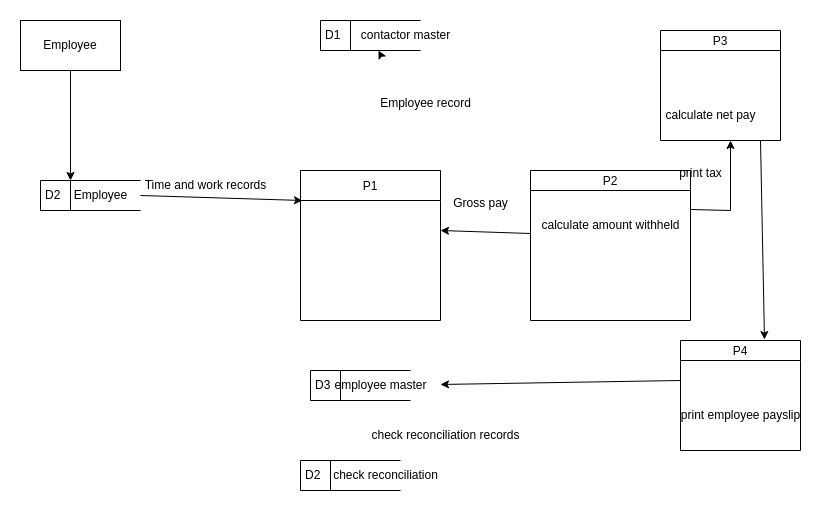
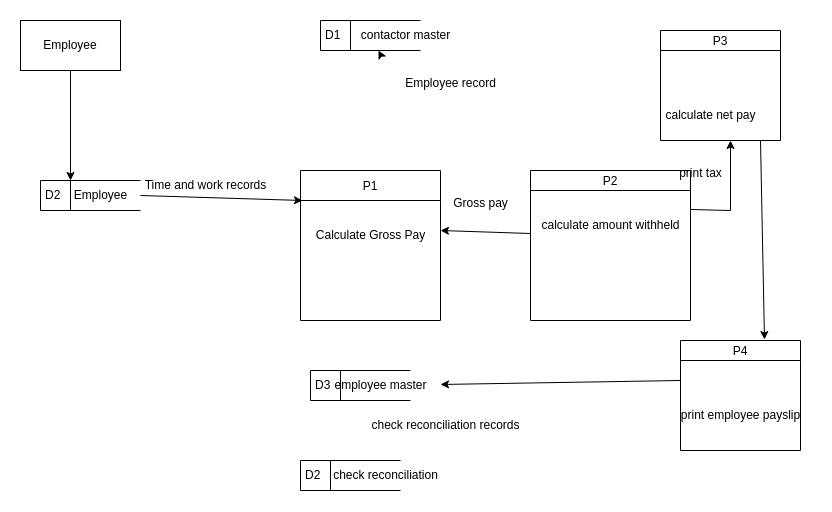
(426, 104) -> (451, 84)
none -> (371, 236)
(446, 436) -> (446, 426)
